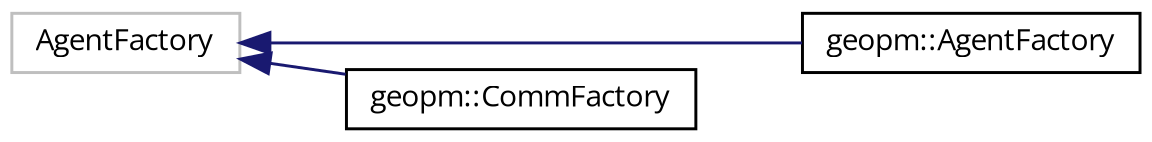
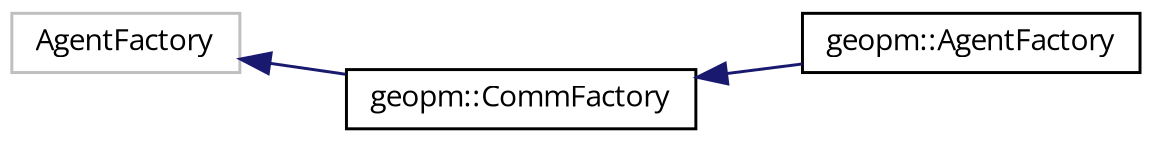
(536, 43) -> (764, 69)
